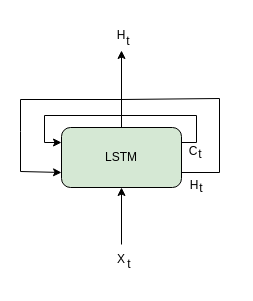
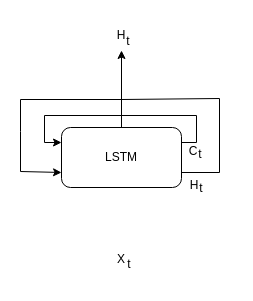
(122, 158) -> (122, 158)
(122, 219) -> none
